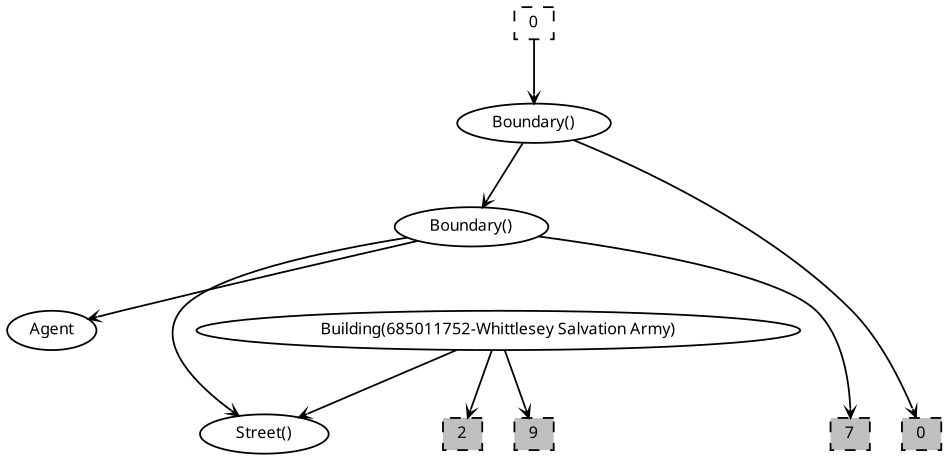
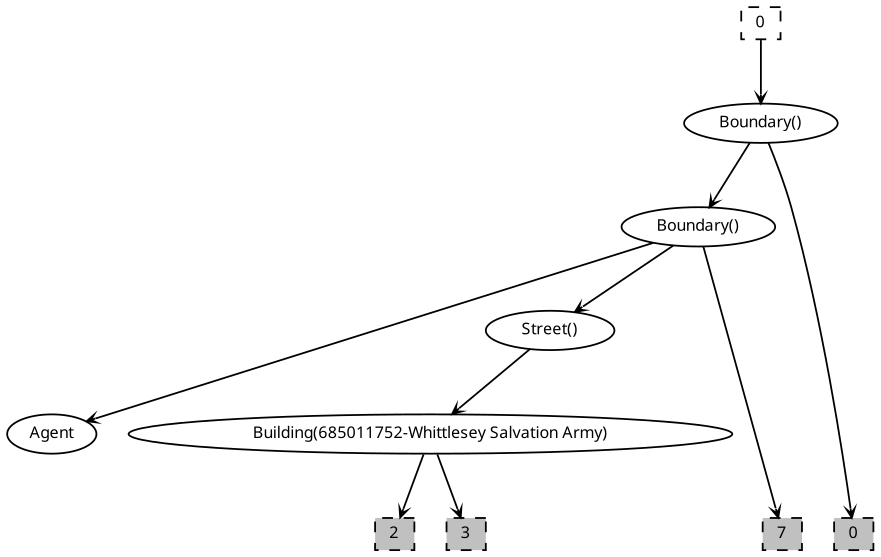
(382, 382) -> (494, 379)
(534, 434) -> (466, 534)
